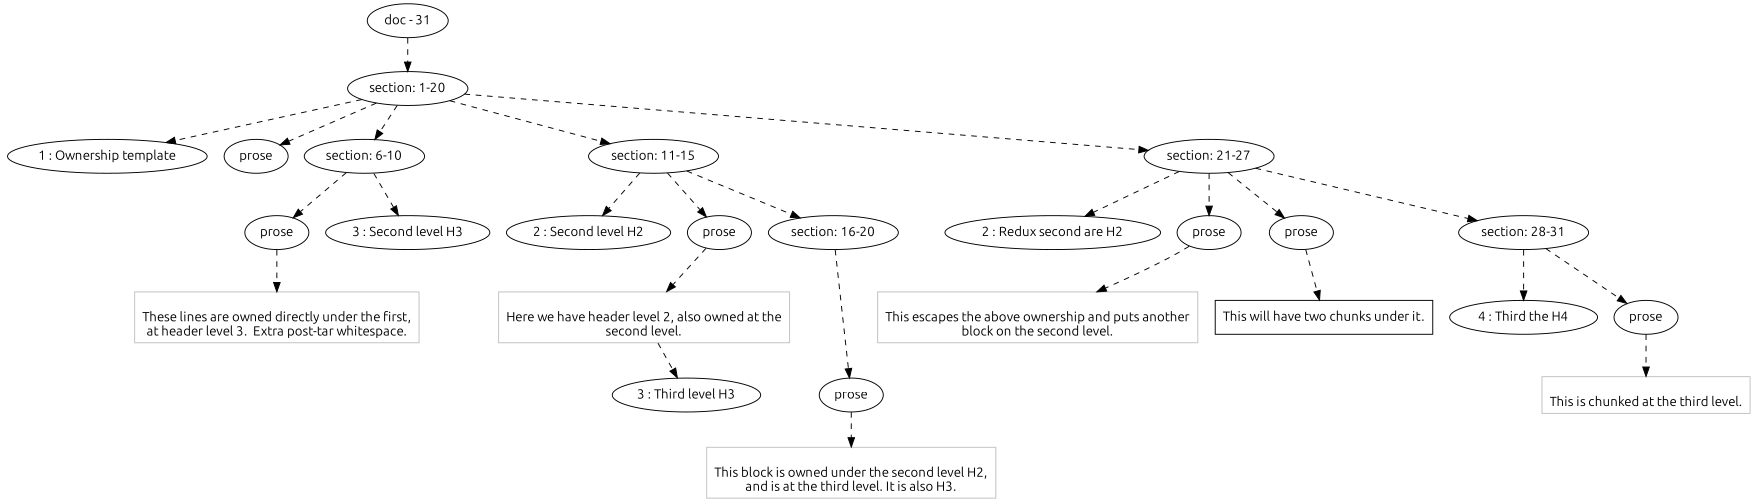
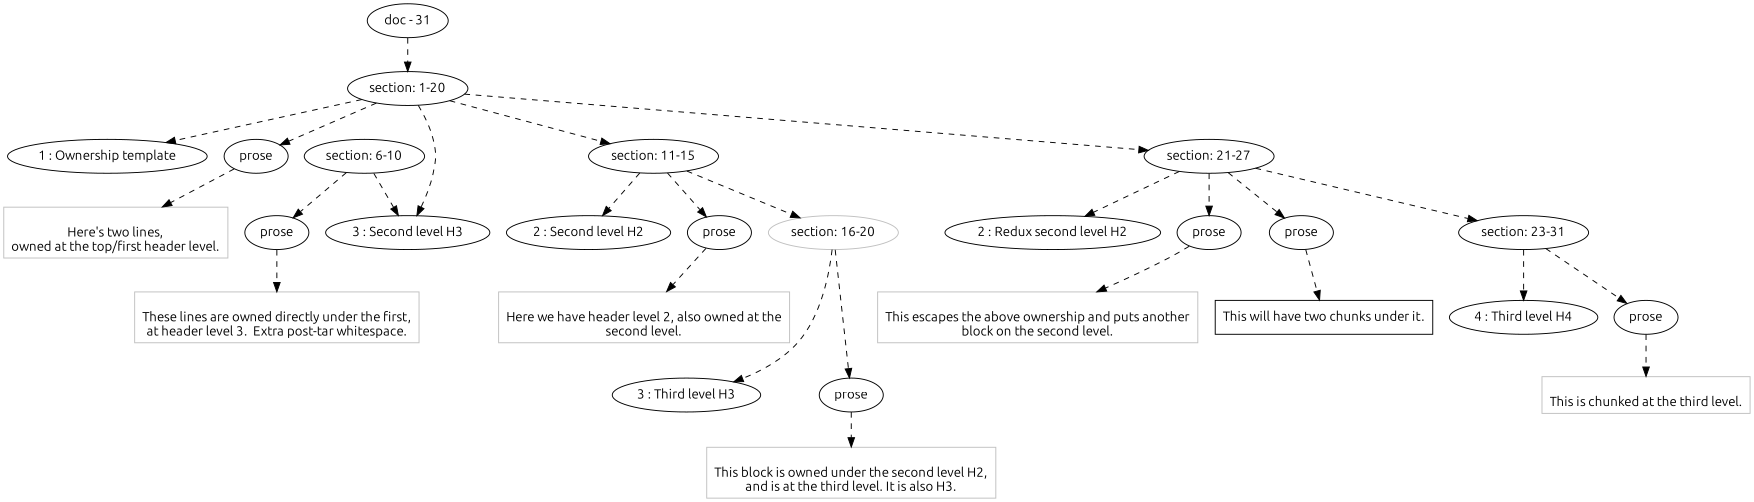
(389, 119) -> (436, 156)
none -> (116, 233)
(833, 233) -> (833, 233)
(1053, 233) -> (1053, 233)
(1524, 233) -> (1524, 233)
(1524, 317) -> (1524, 317)
(665, 356) -> (808, 329)
